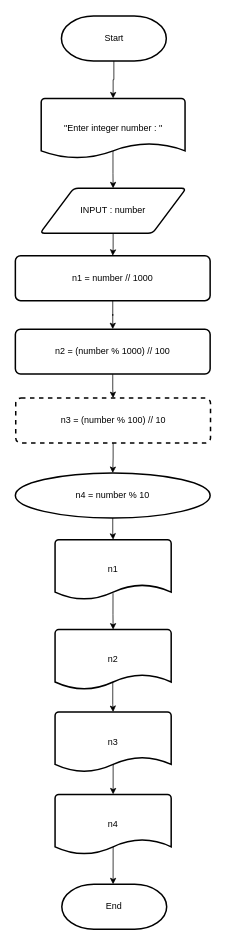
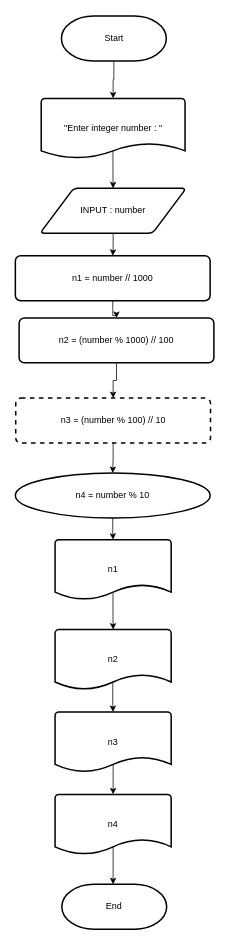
(113, 351) -> (117, 340)
